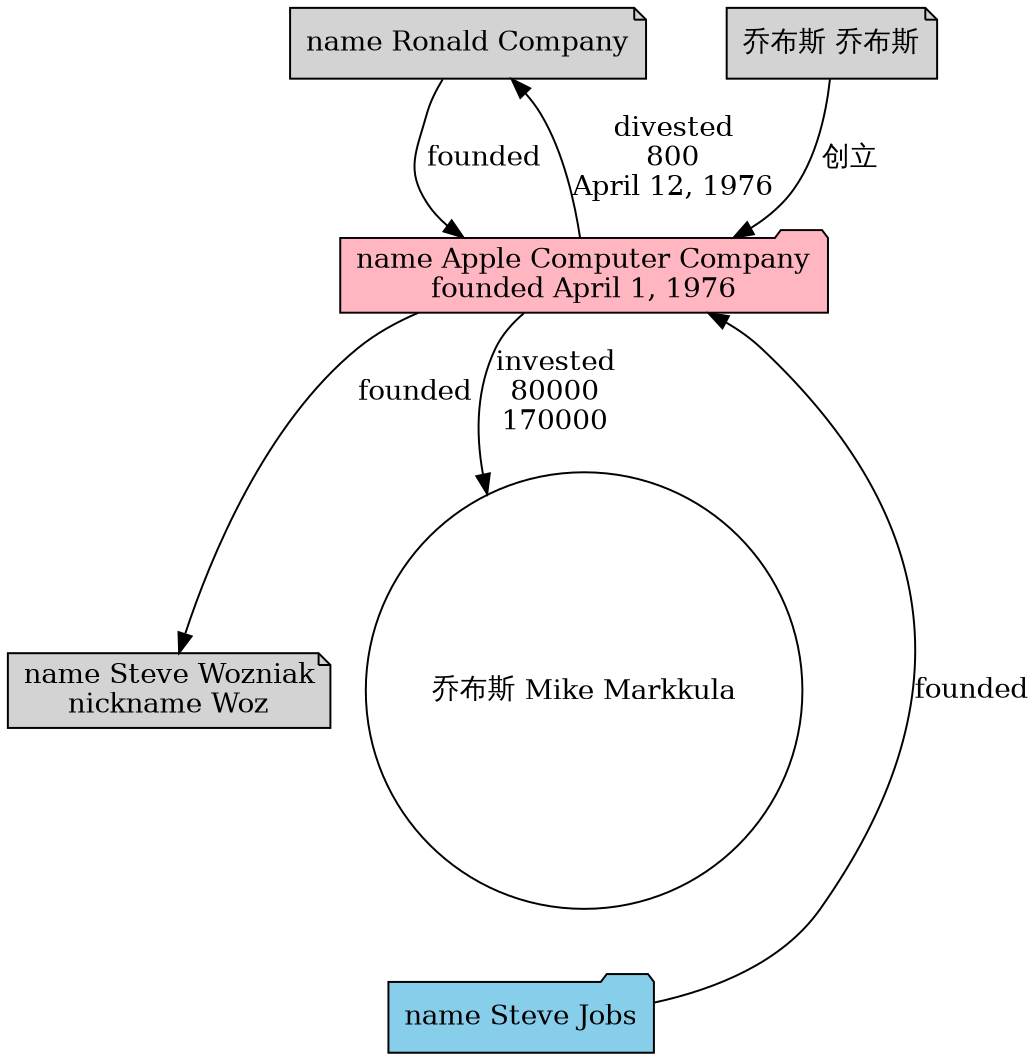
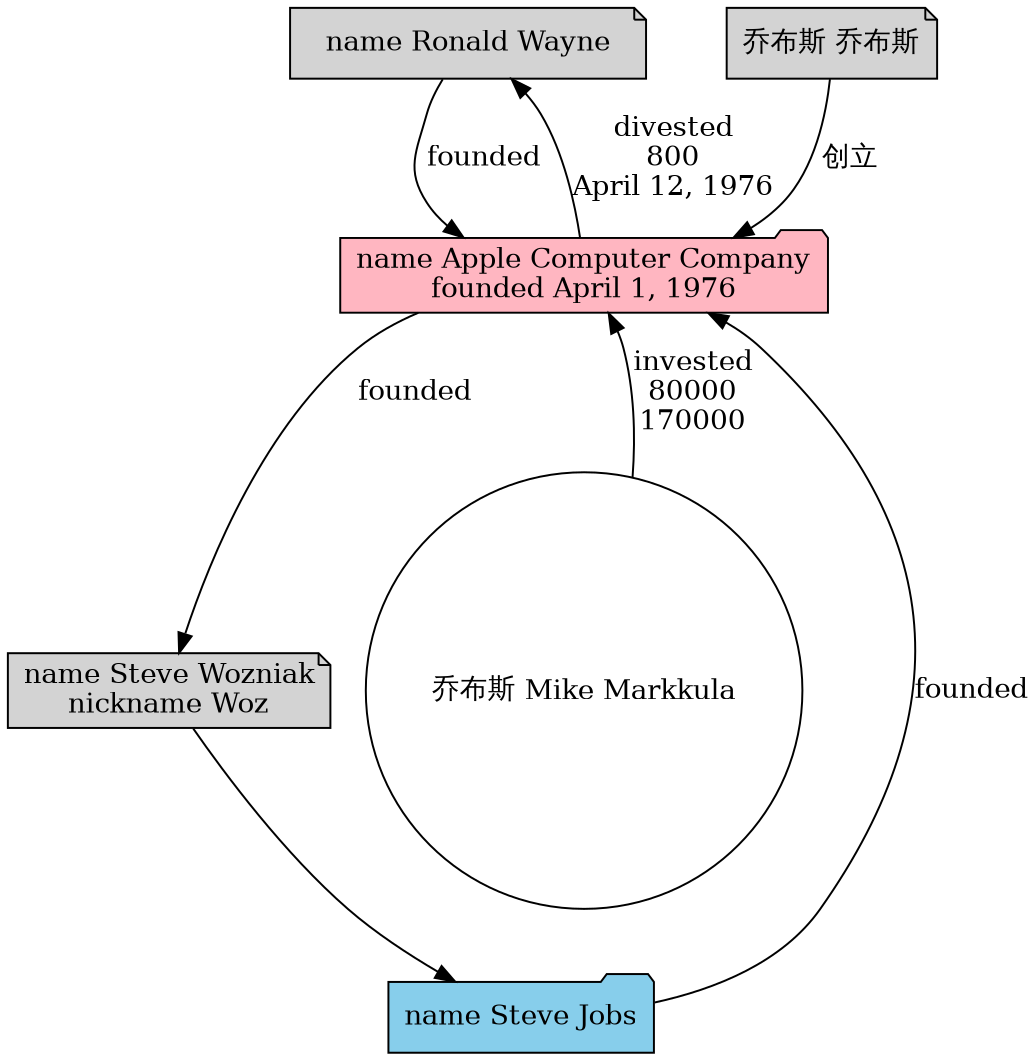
(468, 43) -> (468, 43)
(483, 388) -> (632, 403)
none -> (302, 864)
